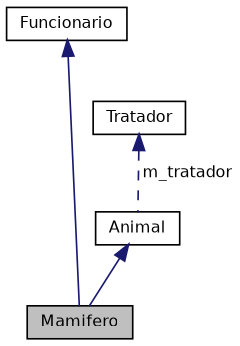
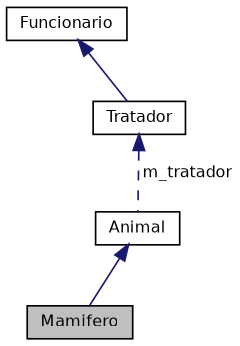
(74, 182) -> (108, 77)
